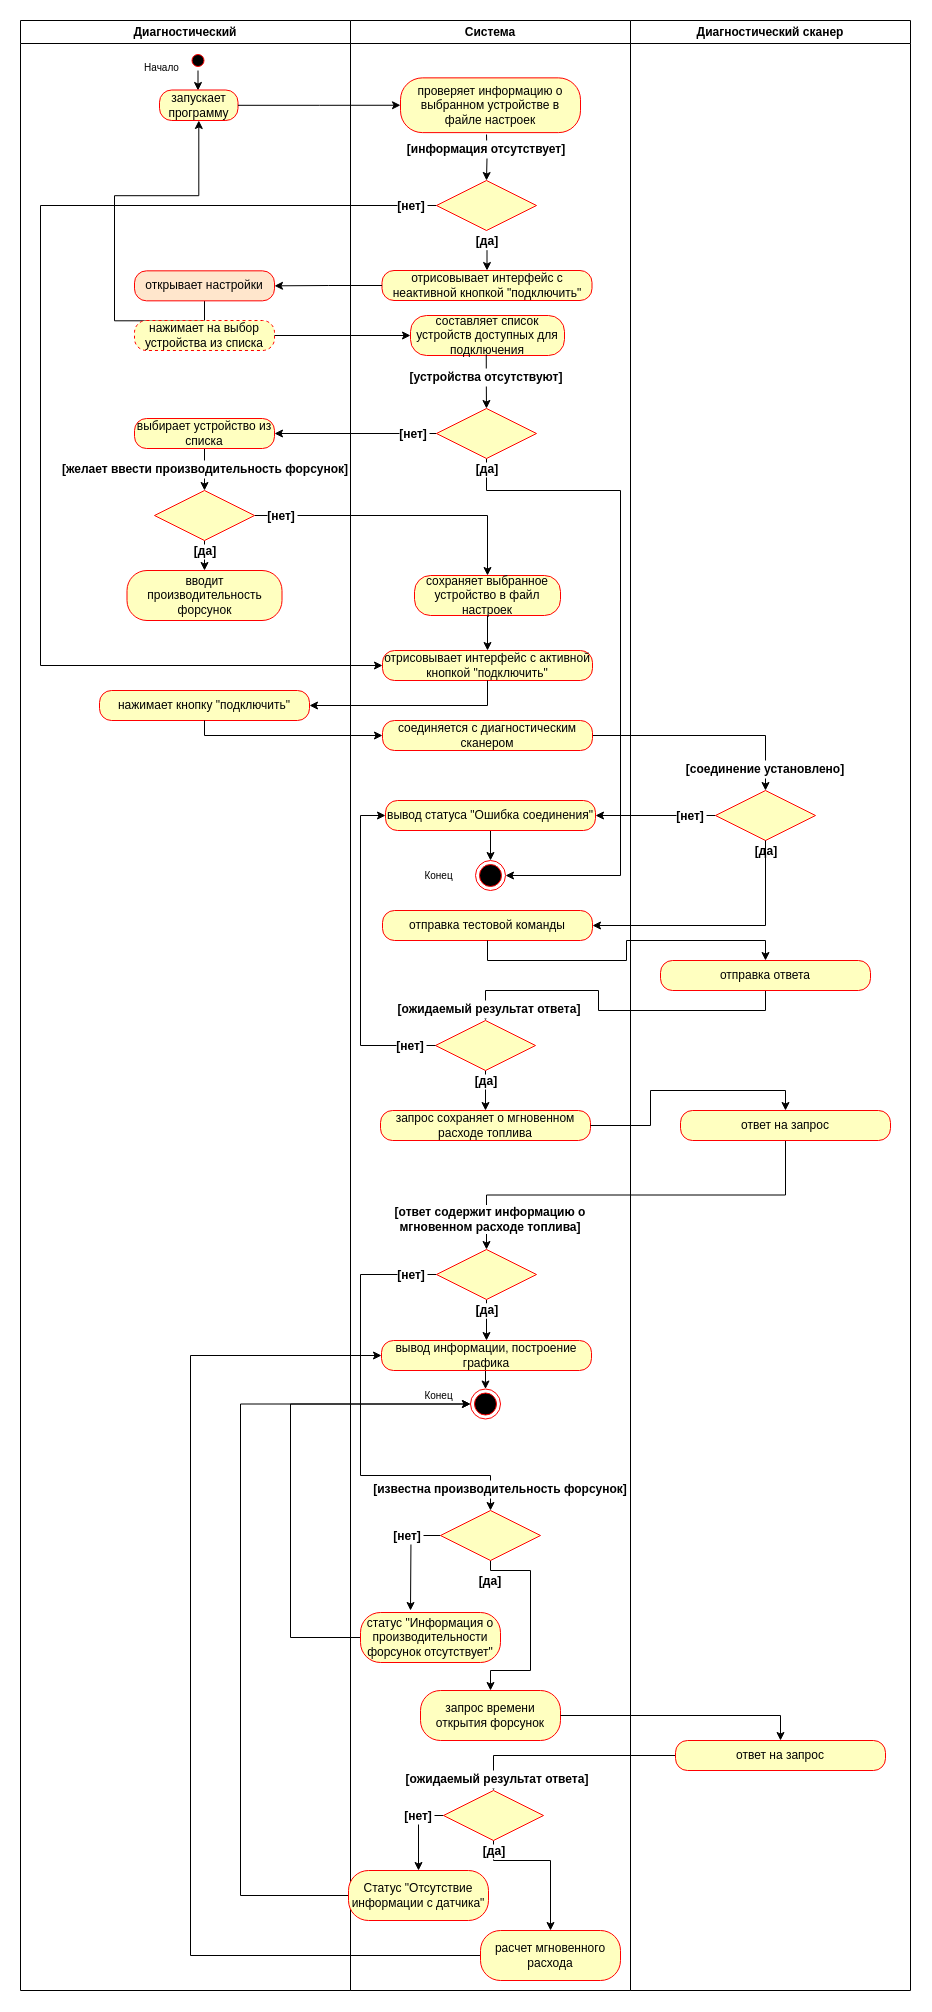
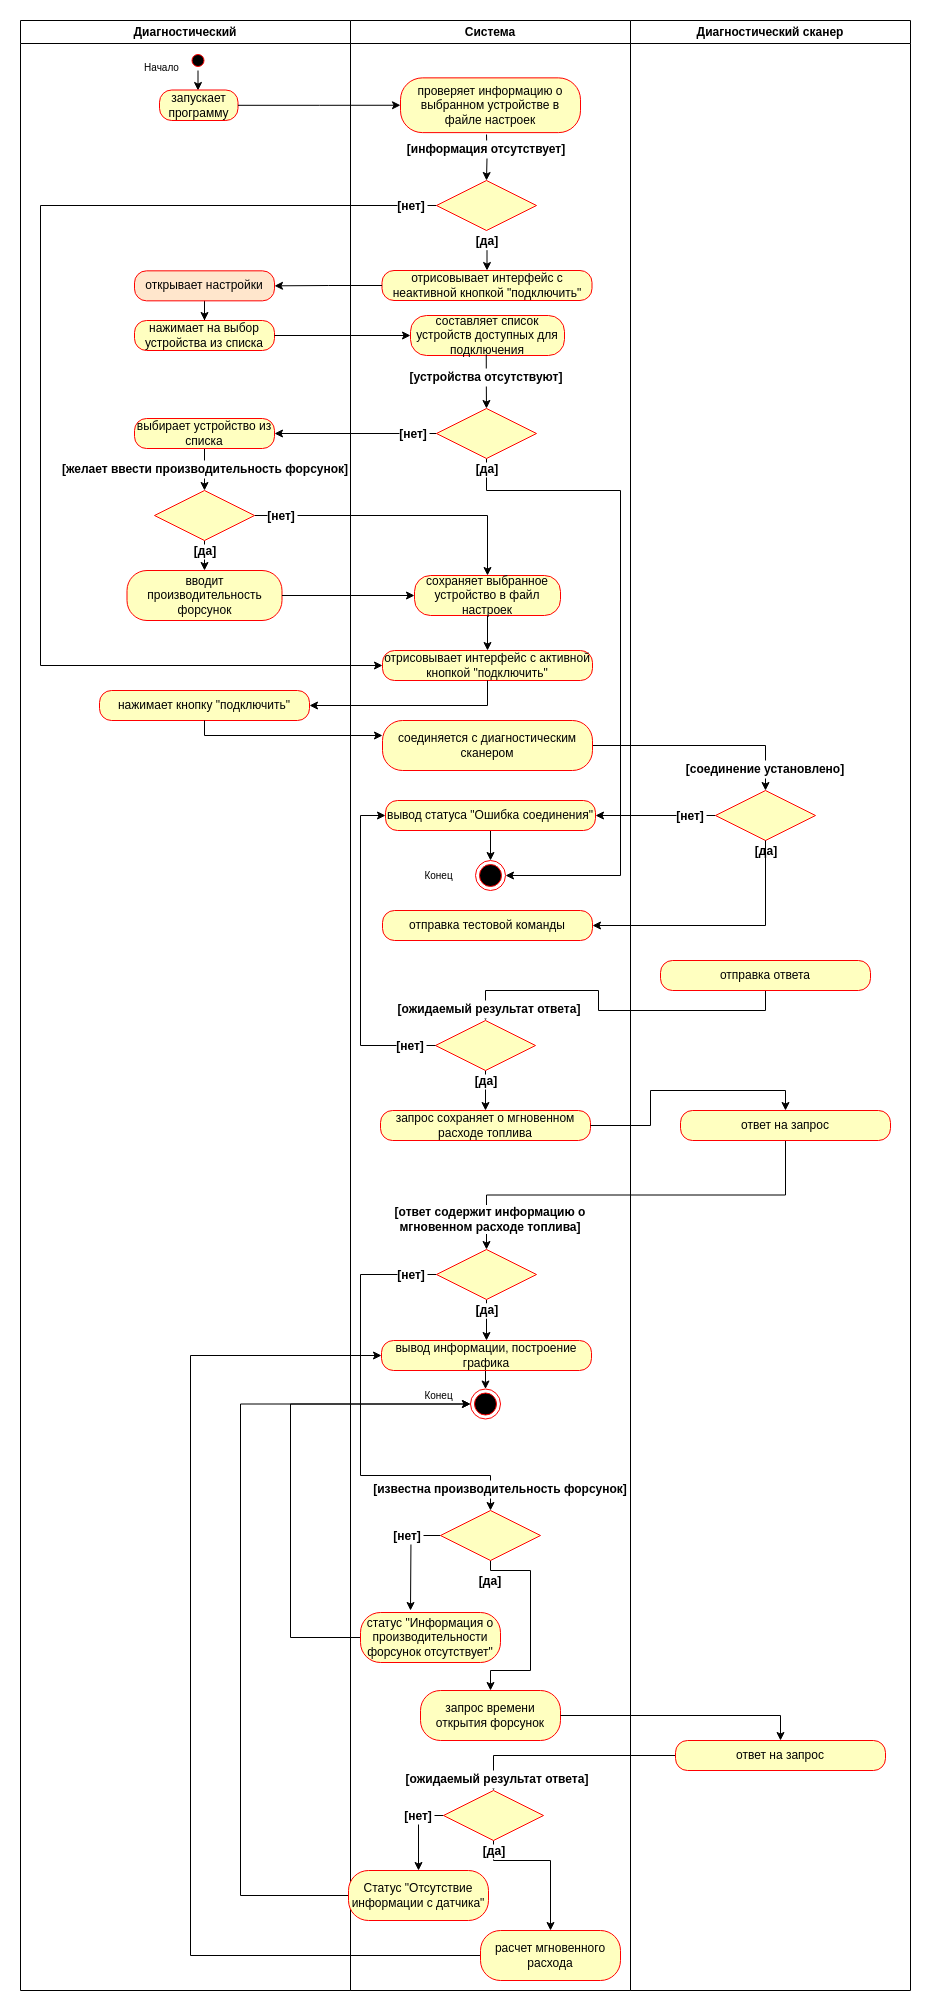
(115, 232) -> (205, 321)
(205, 336) -> (205, 336)
none -> (345, 596)
(488, 736) -> (488, 746)
(627, 955) -> none
